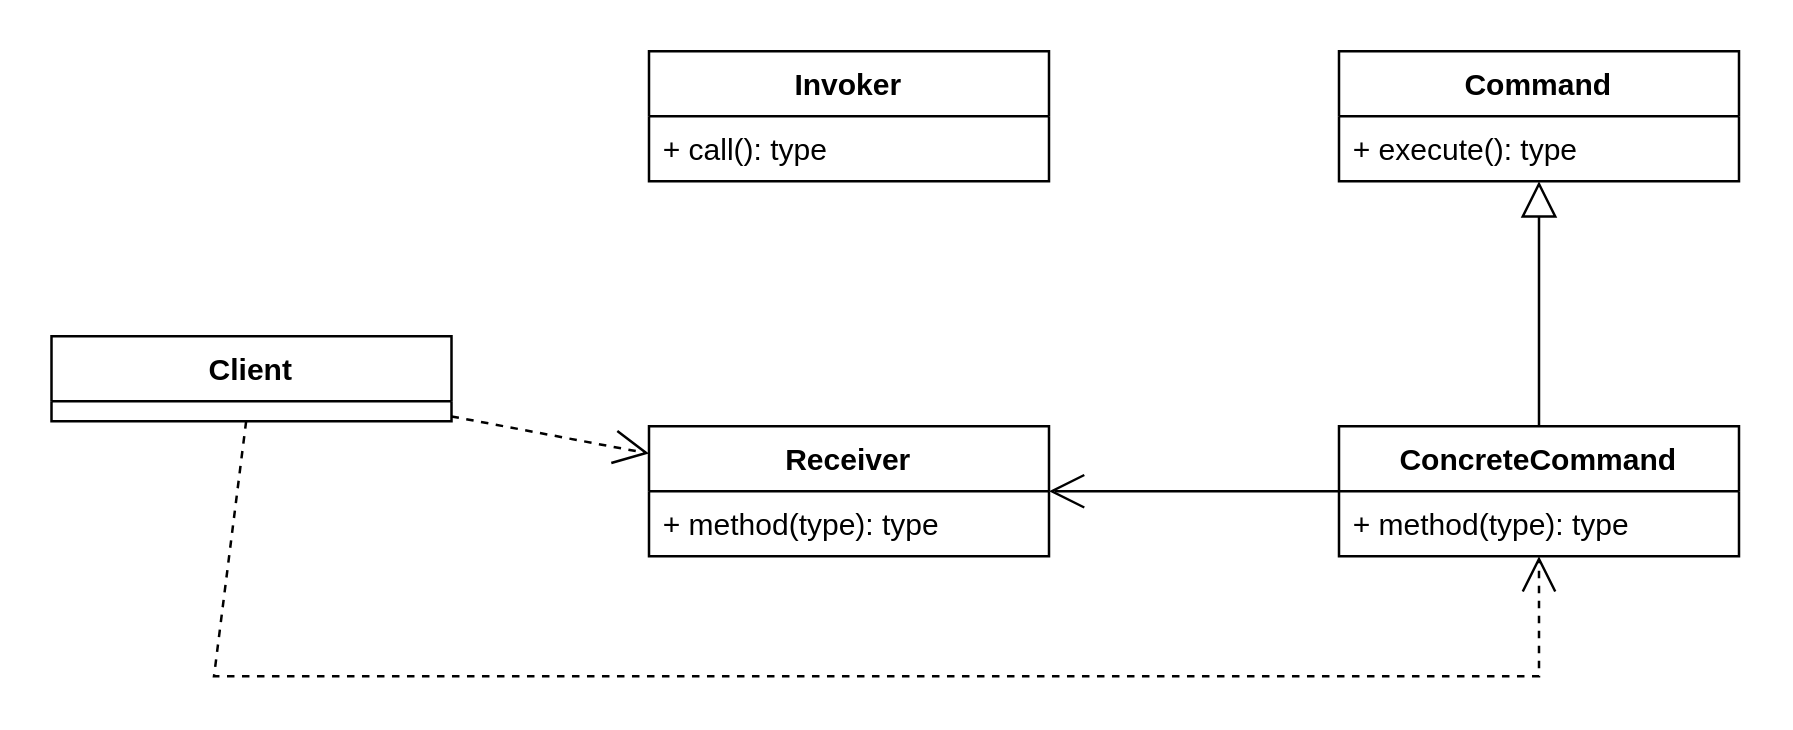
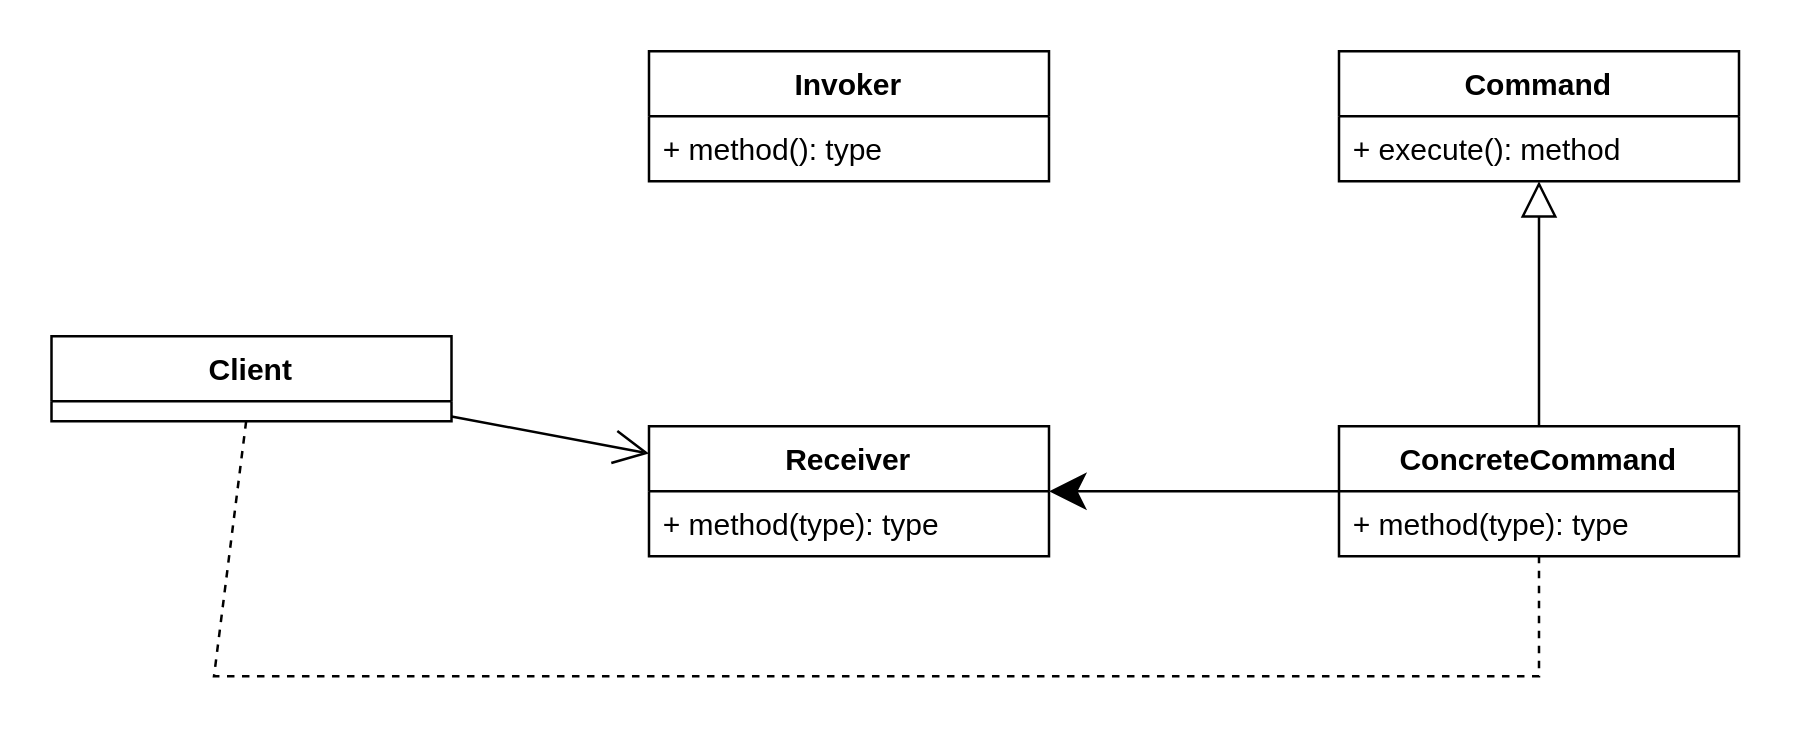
(762, 152) -> (786, 152)
(1485, 152) -> (1502, 152)
(550, 435) -> (550, 435)
(1068, 491) -> (1078, 491)
(1539, 565) -> (1539, 565)
